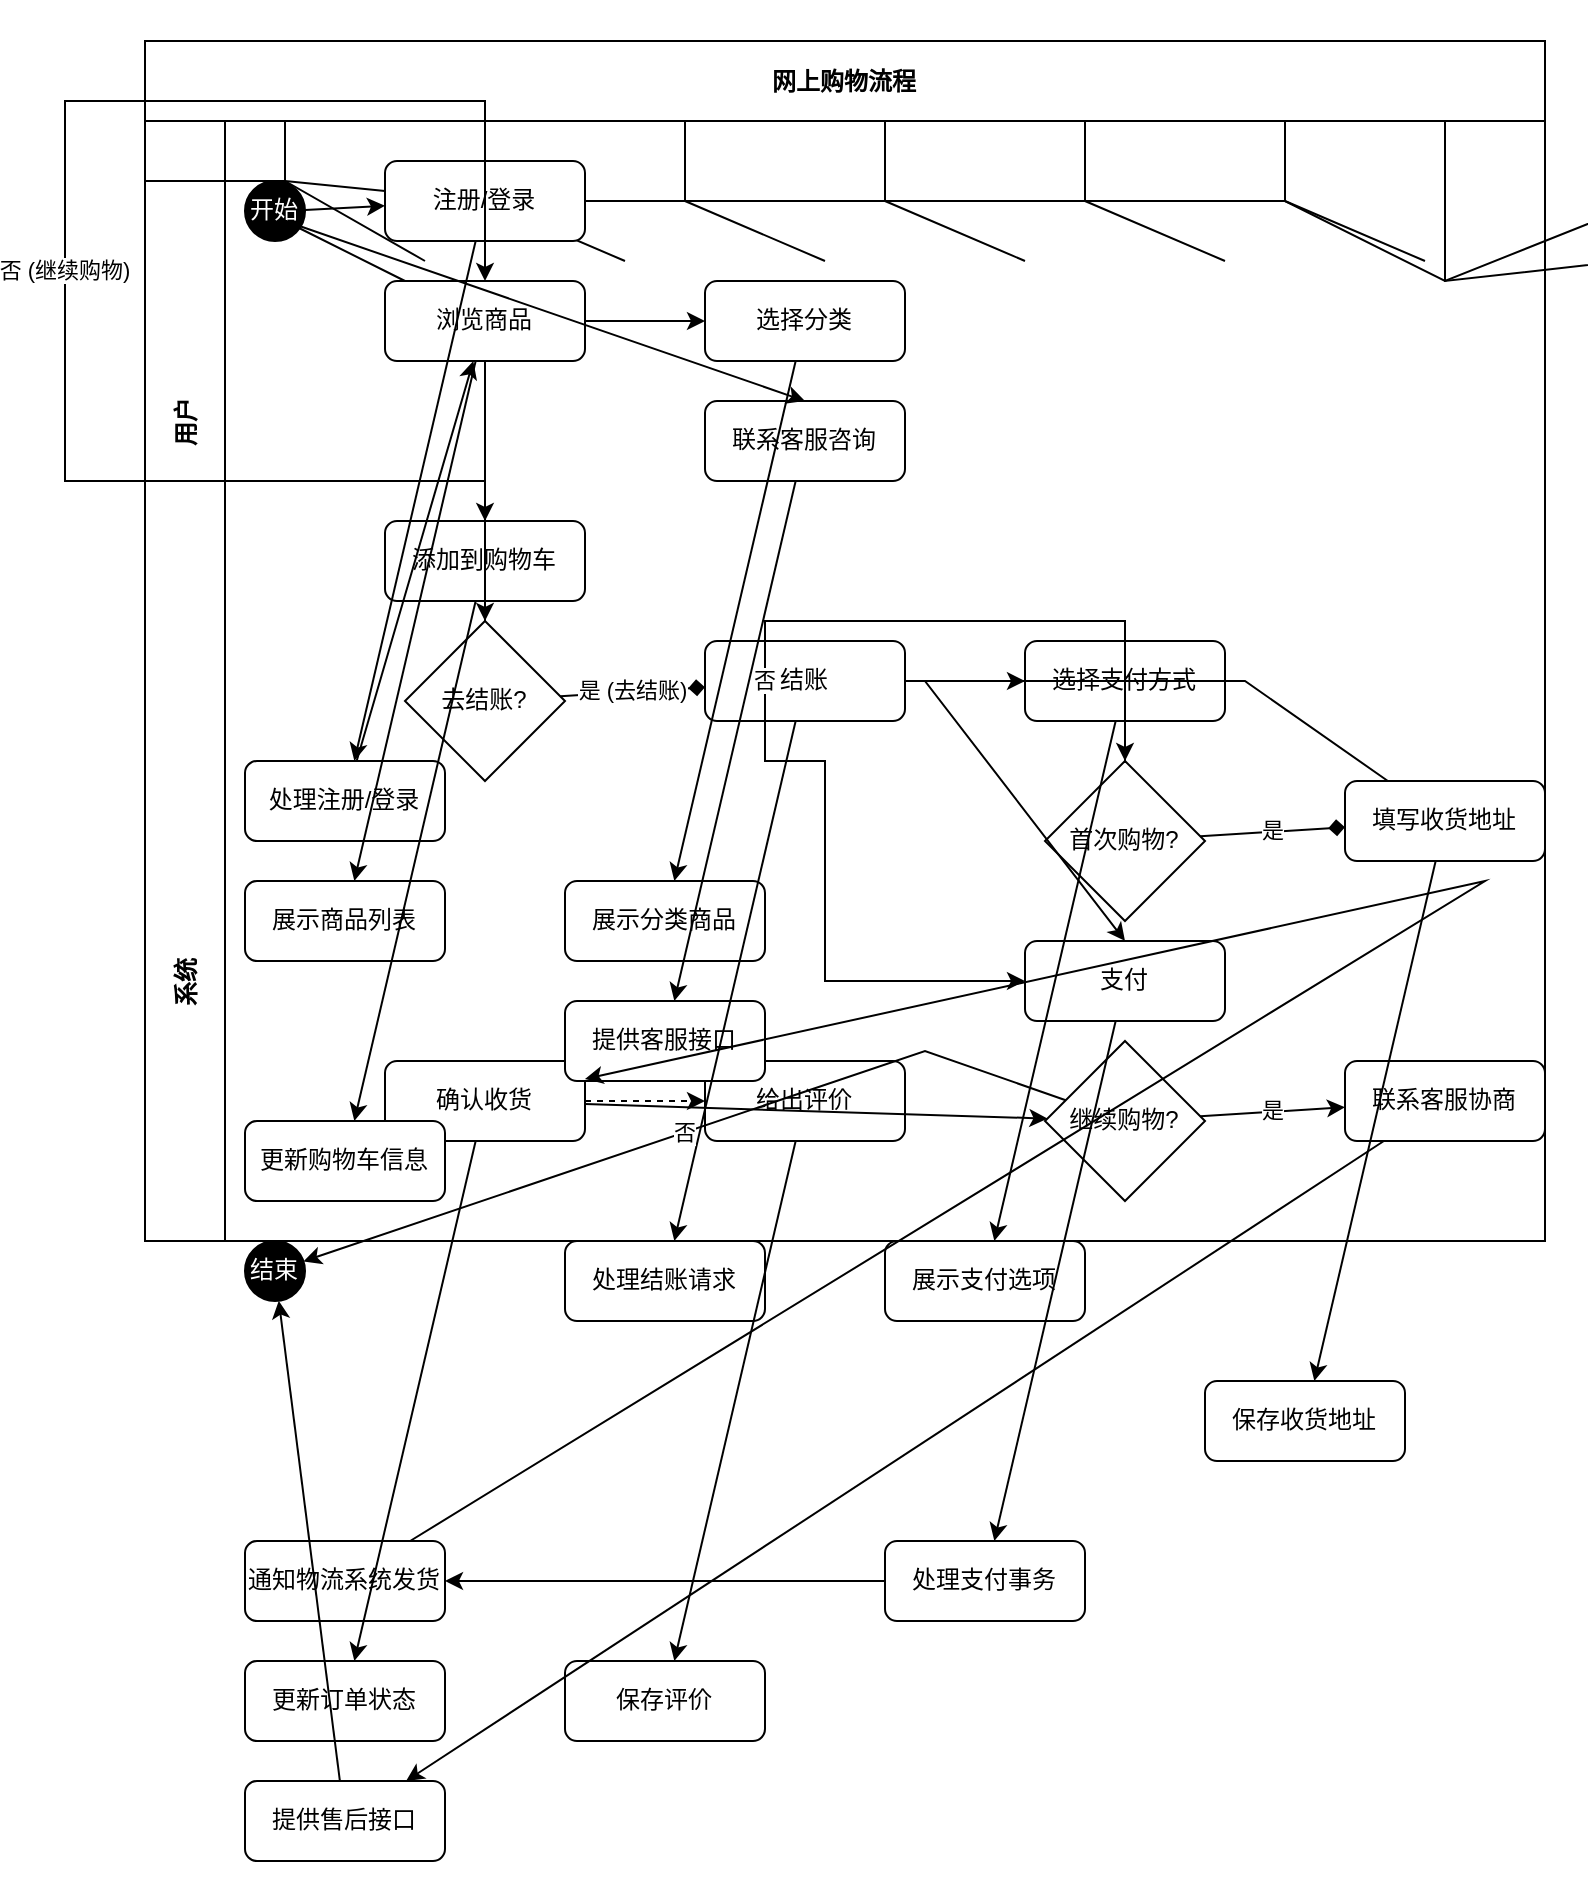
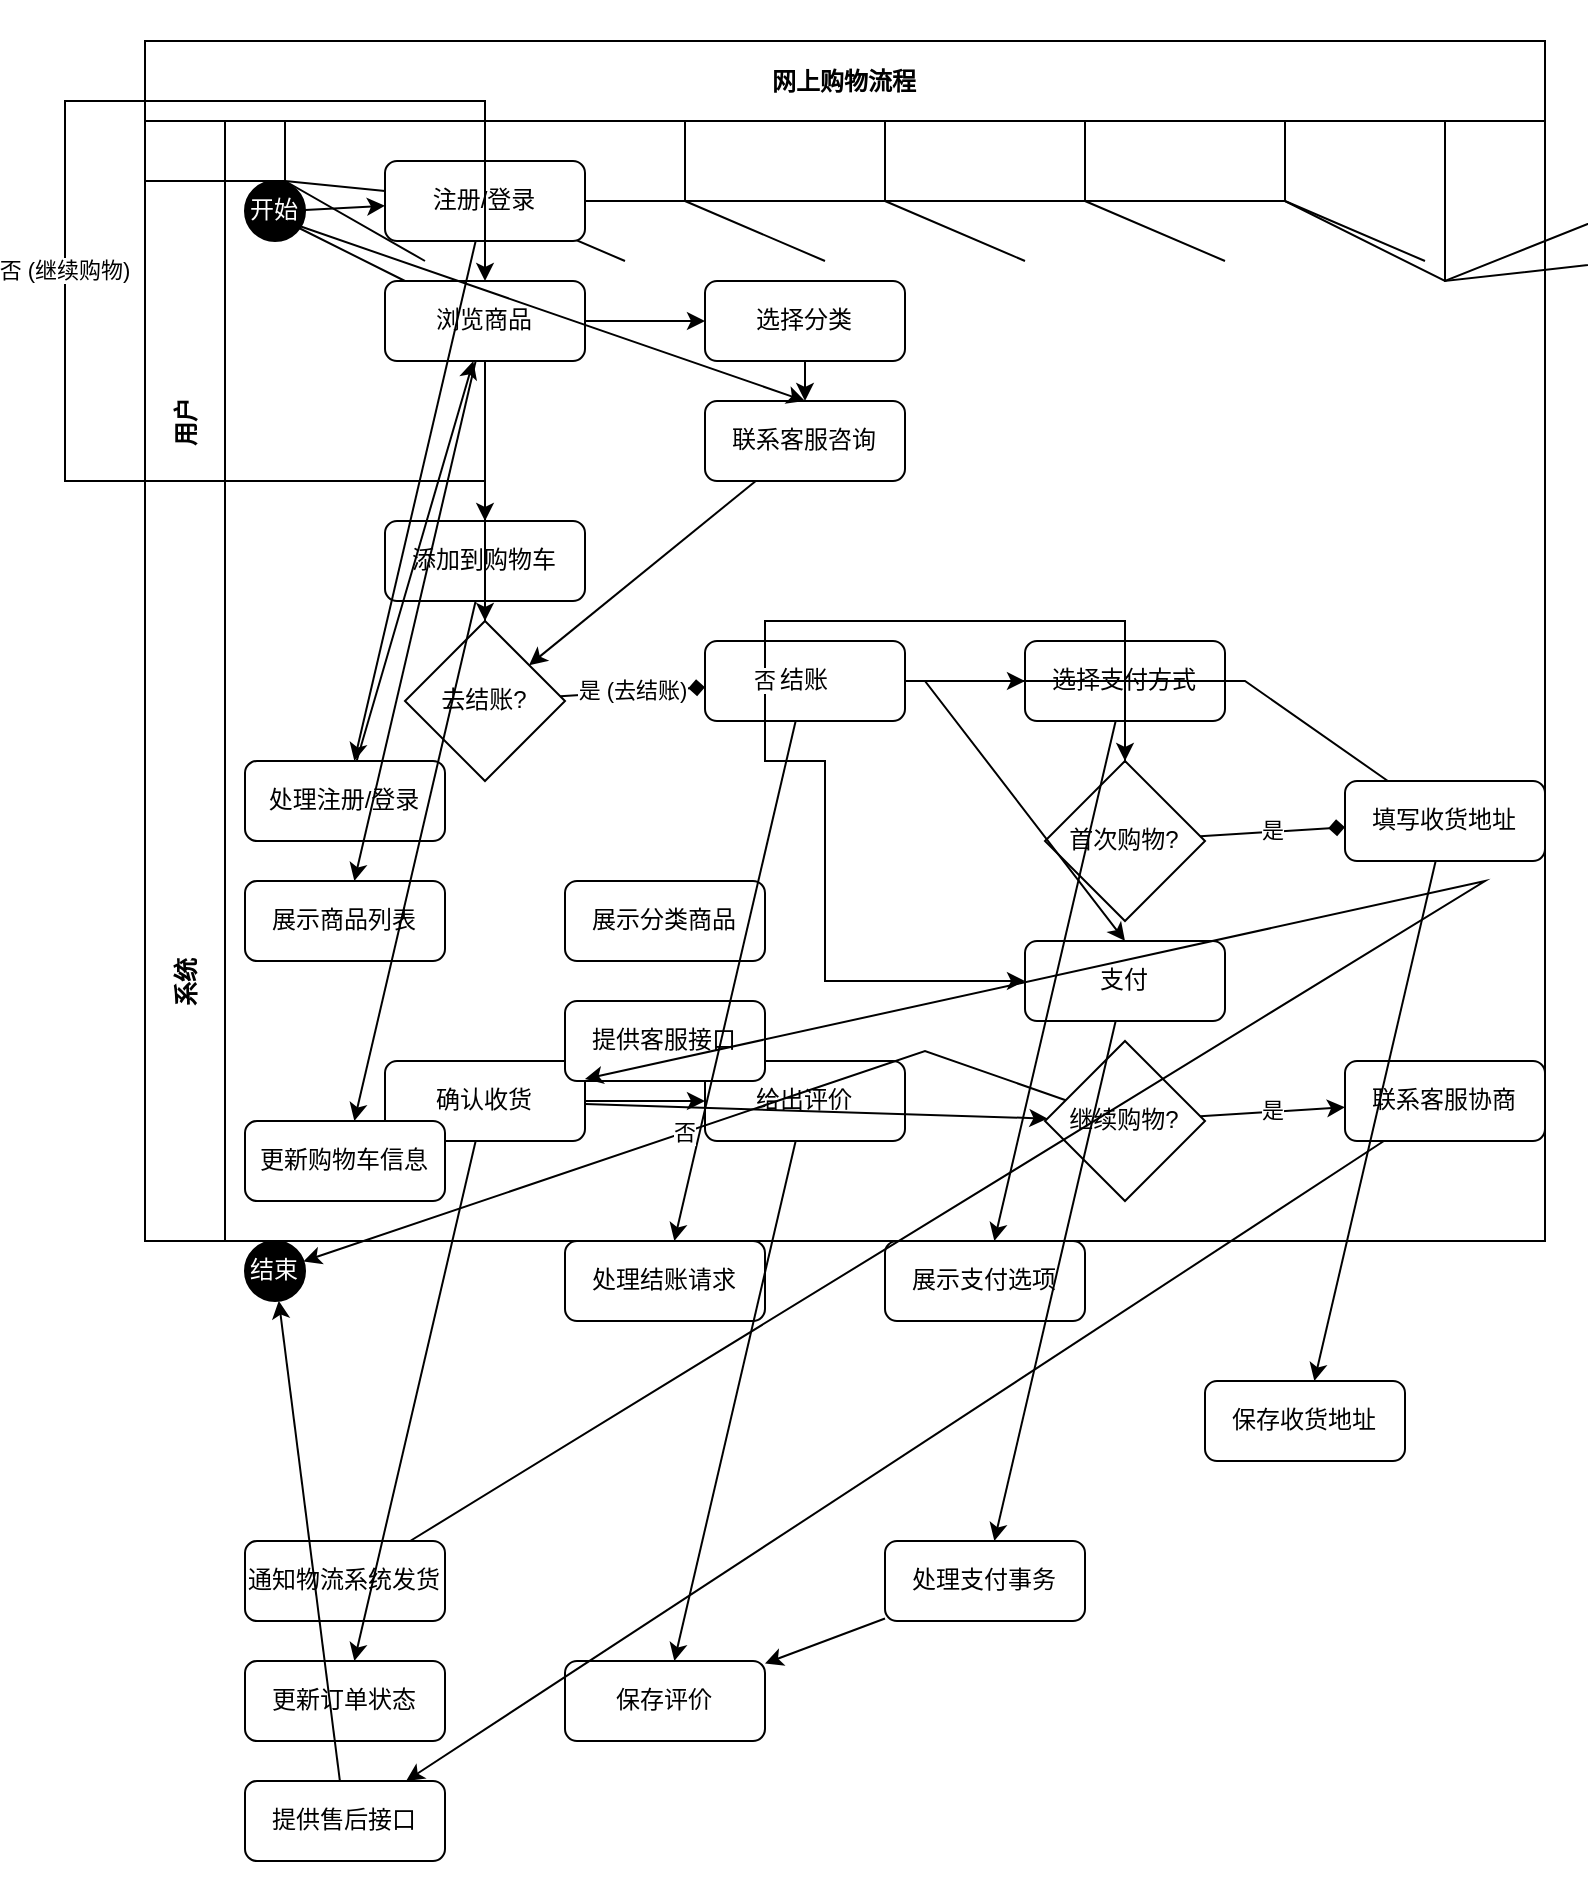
(737, 614) -> (805, 374)
(737, 734) -> (648, 569)
(640, 1101) -> (640, 1101)
(574, 1581) -> (831, 1639)
